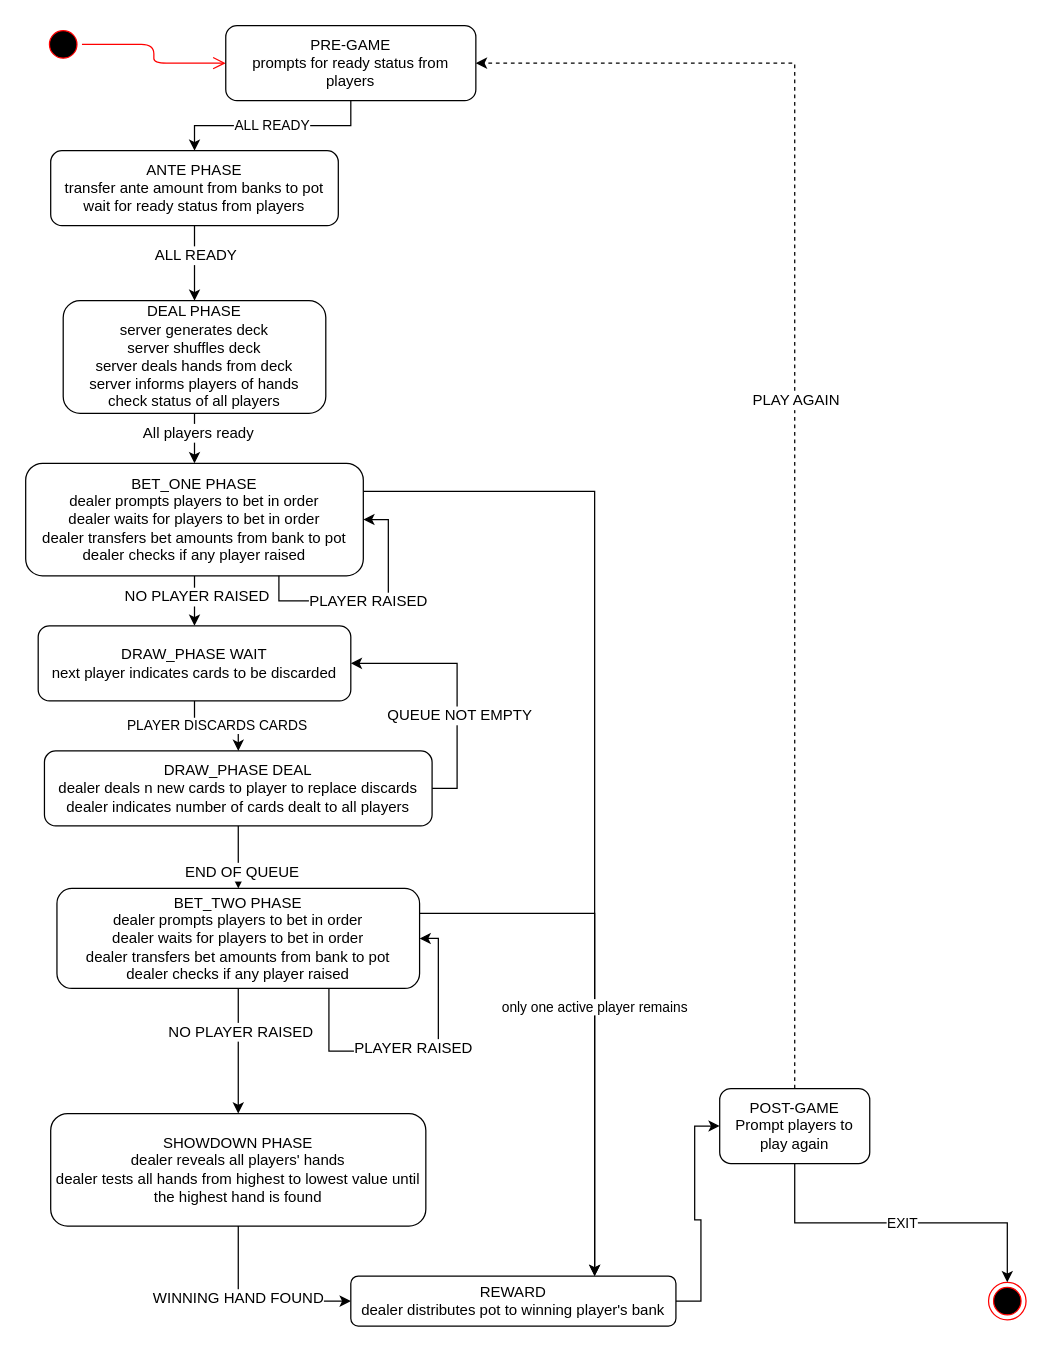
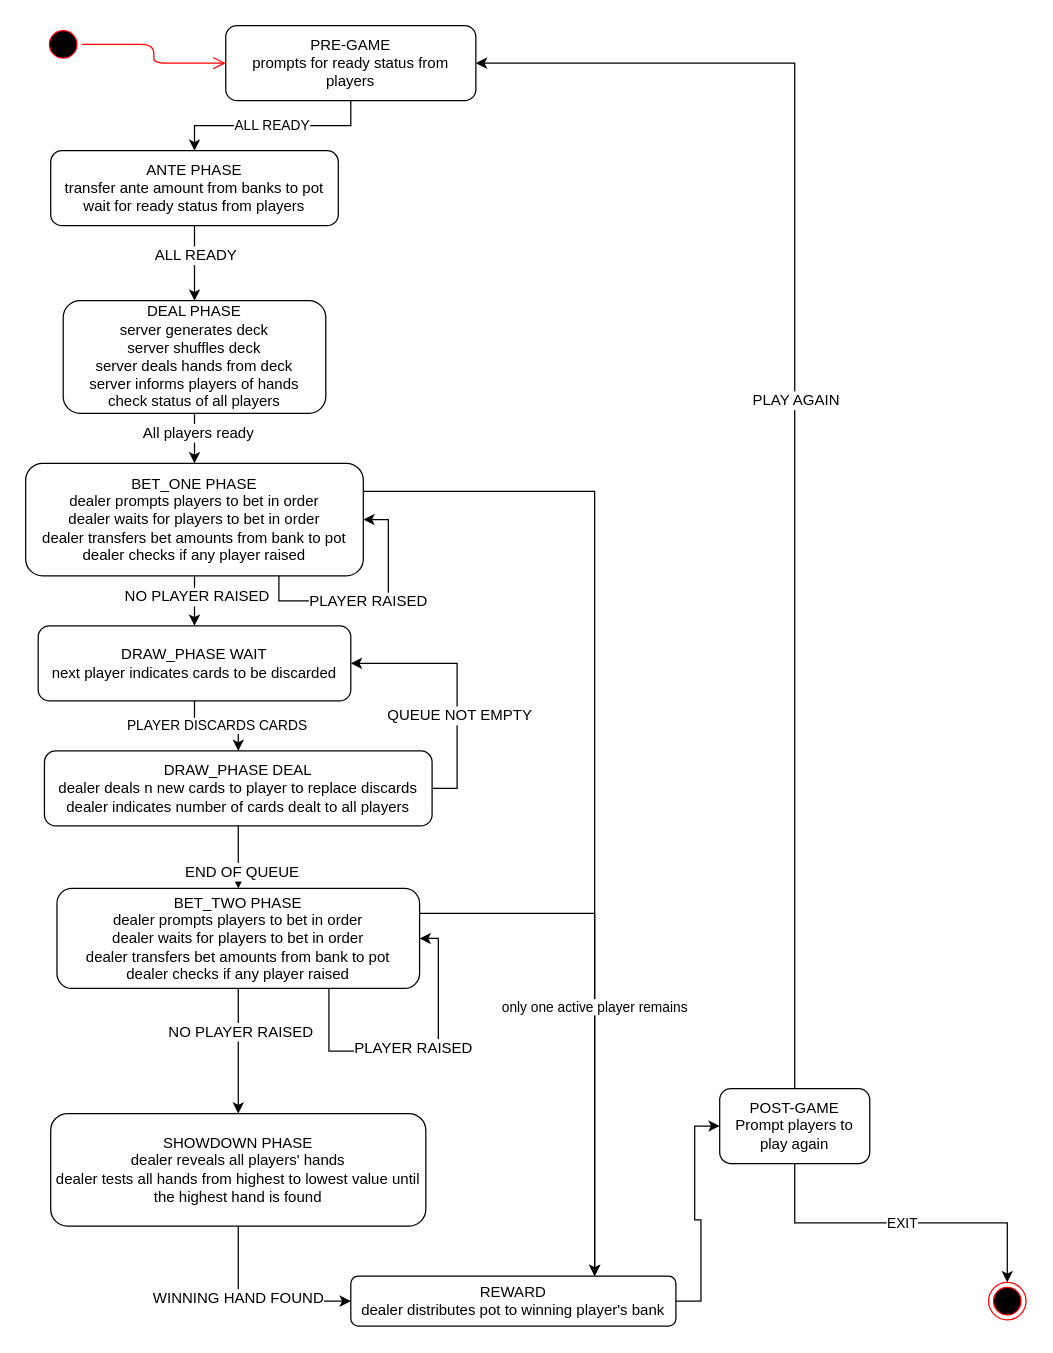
(794, 749) -> (794, 749)
